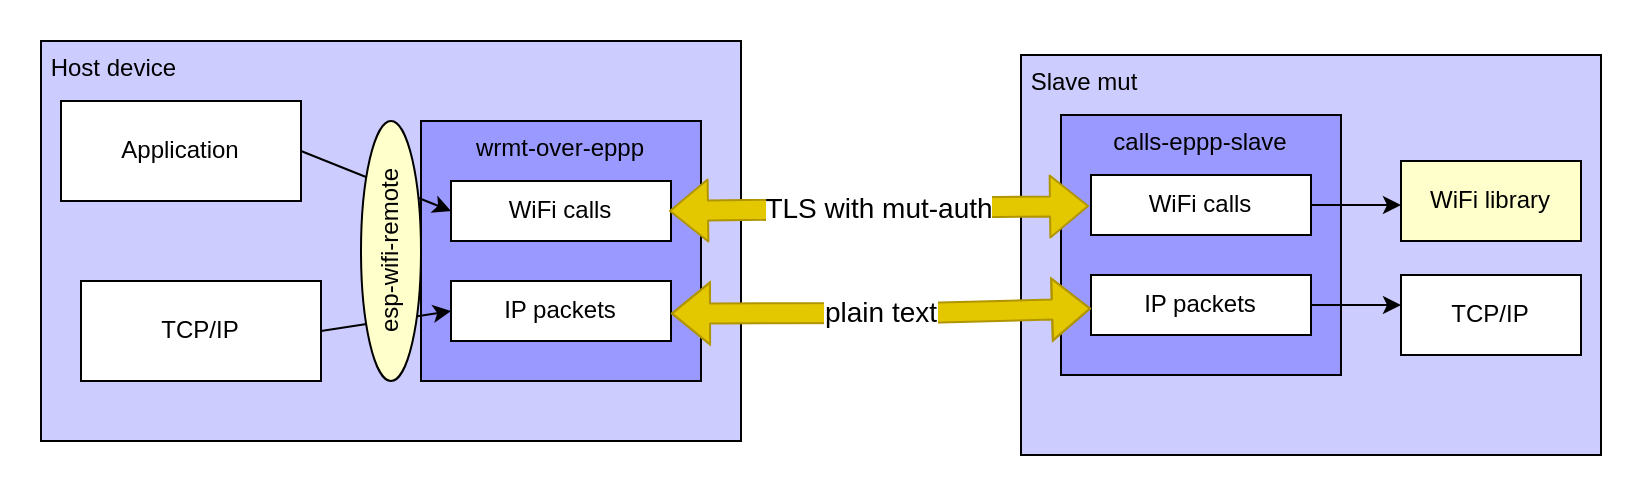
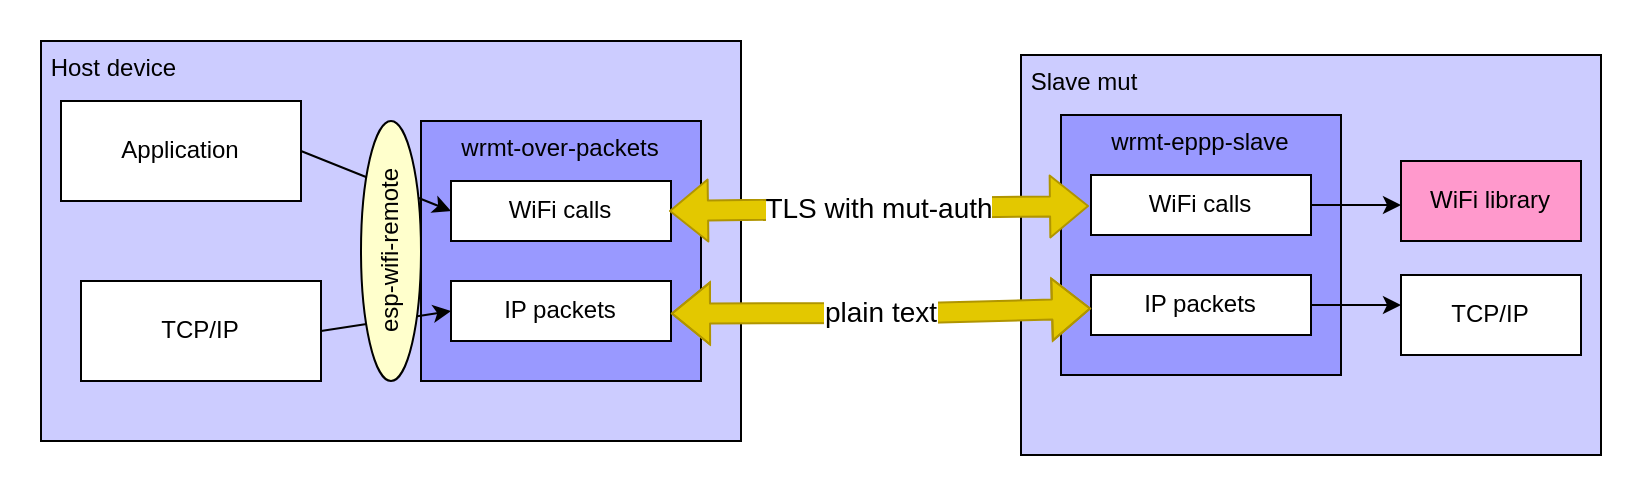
(1201, 143) -> (1201, 143)
(561, 149) -> (561, 149)
(1491, 201) -> (1491, 201)
